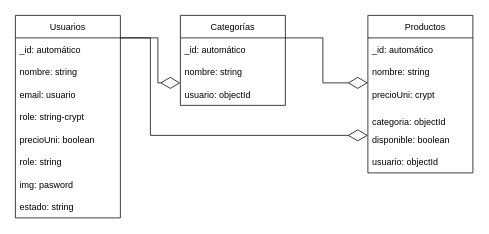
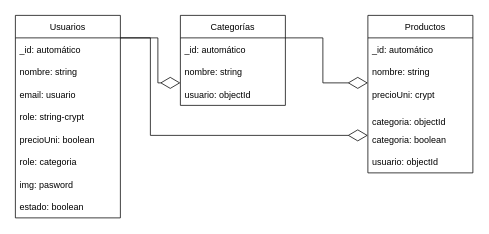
(413, 140) -> (413, 140)
(45, 162) -> (53, 162)
(51, 207) -> (54, 207)
